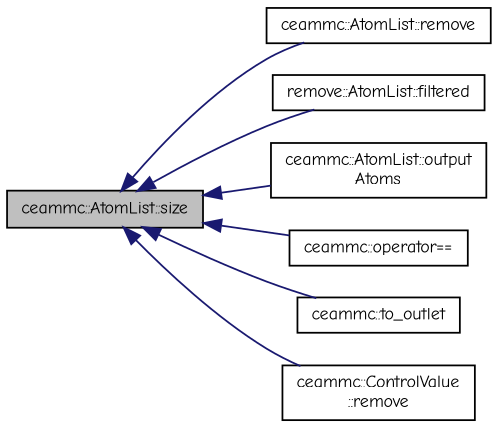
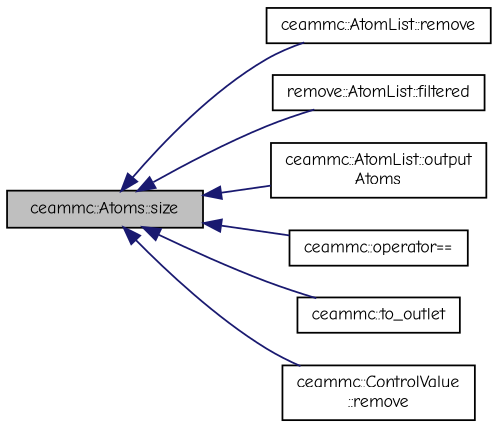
(105, 209) -> (105, 209)
